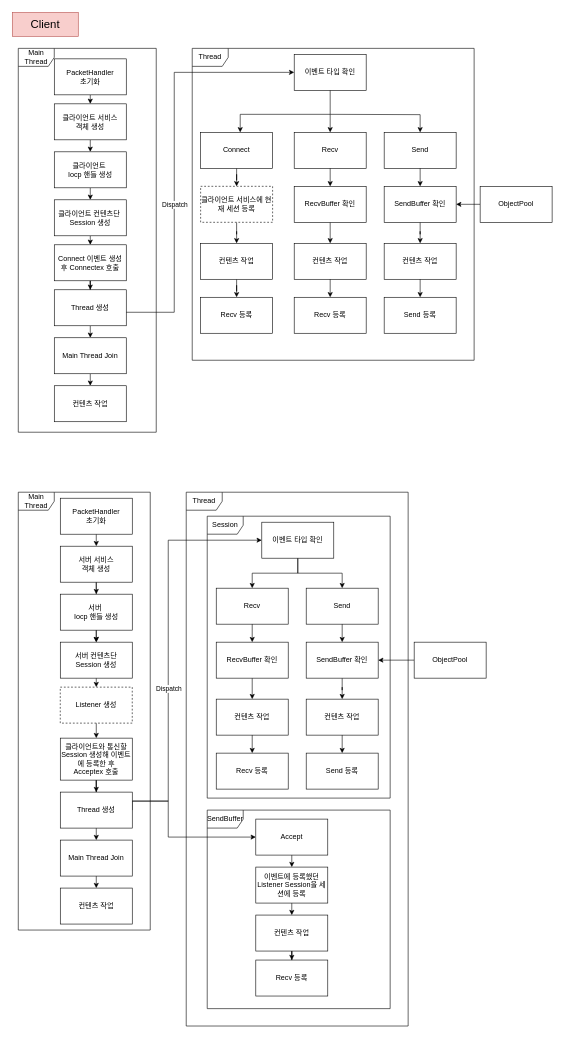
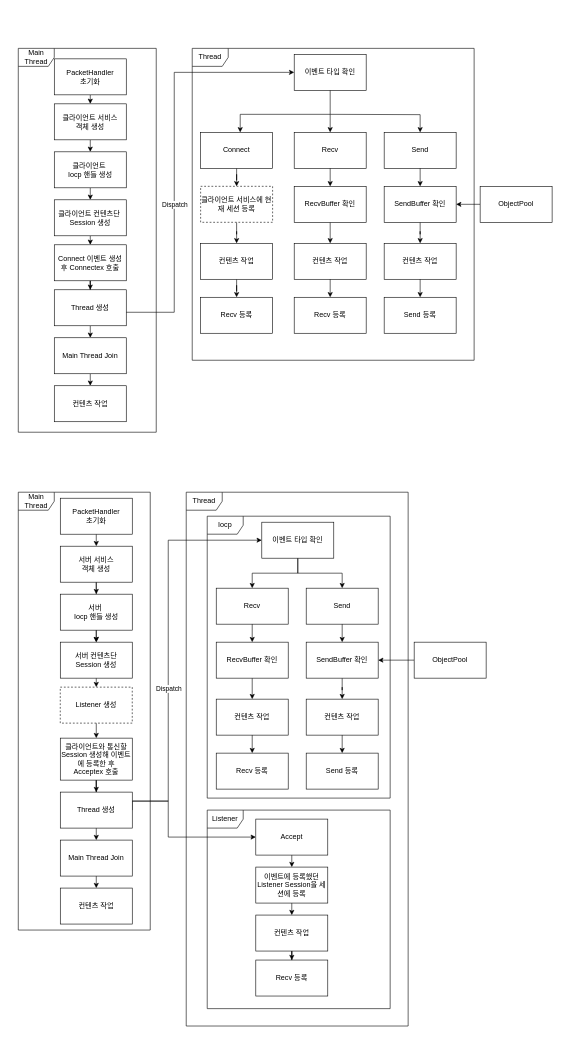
(45, 24) -> none
(225, 525) -> (225, 525)
(225, 819) -> (225, 819)
